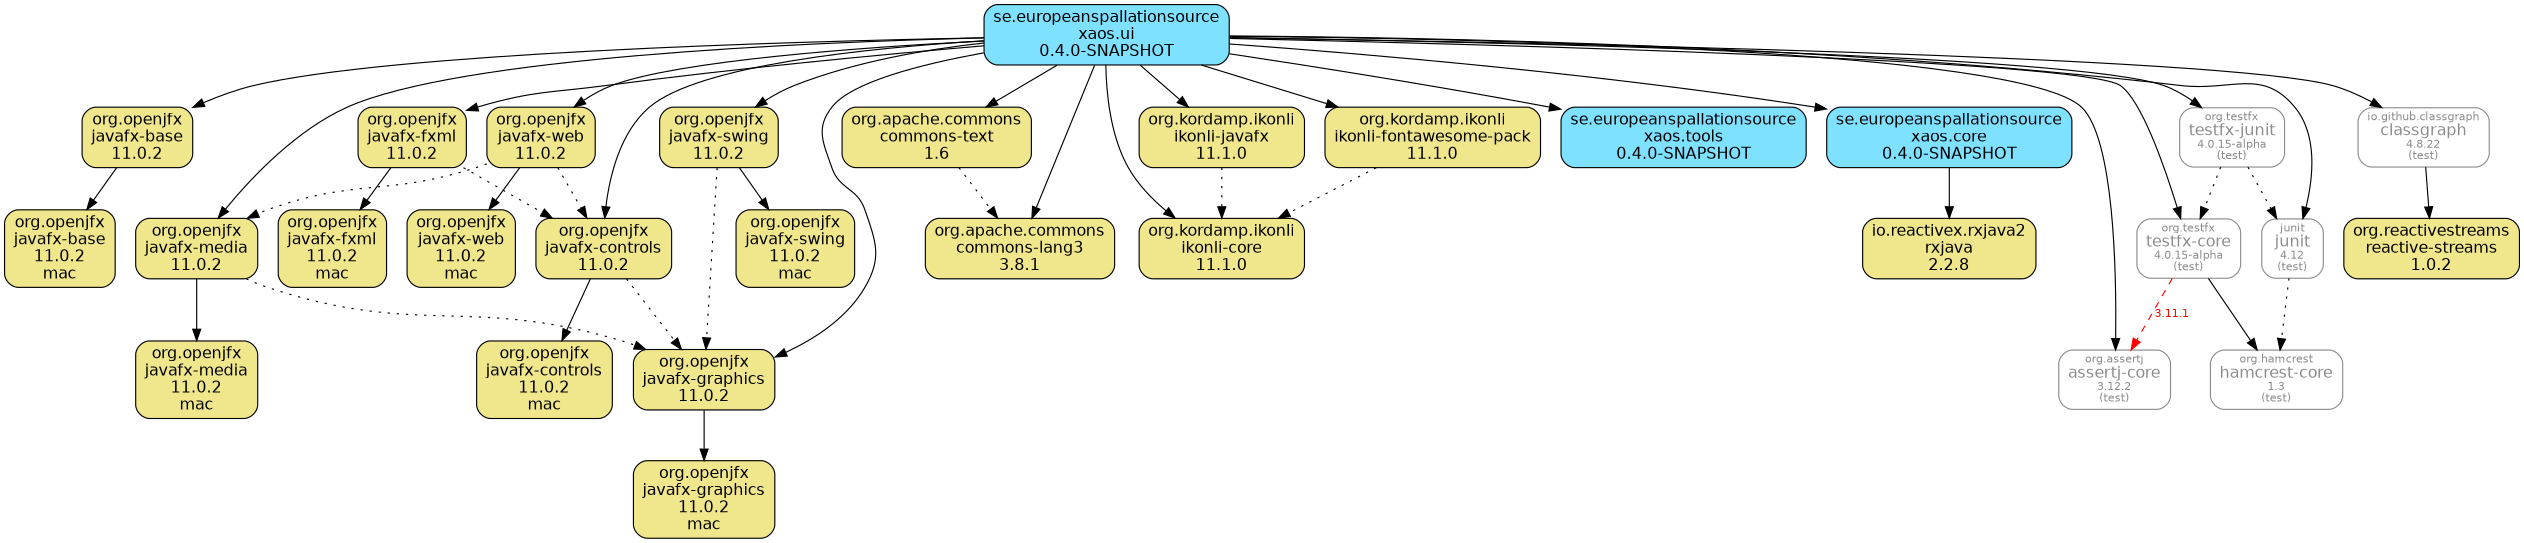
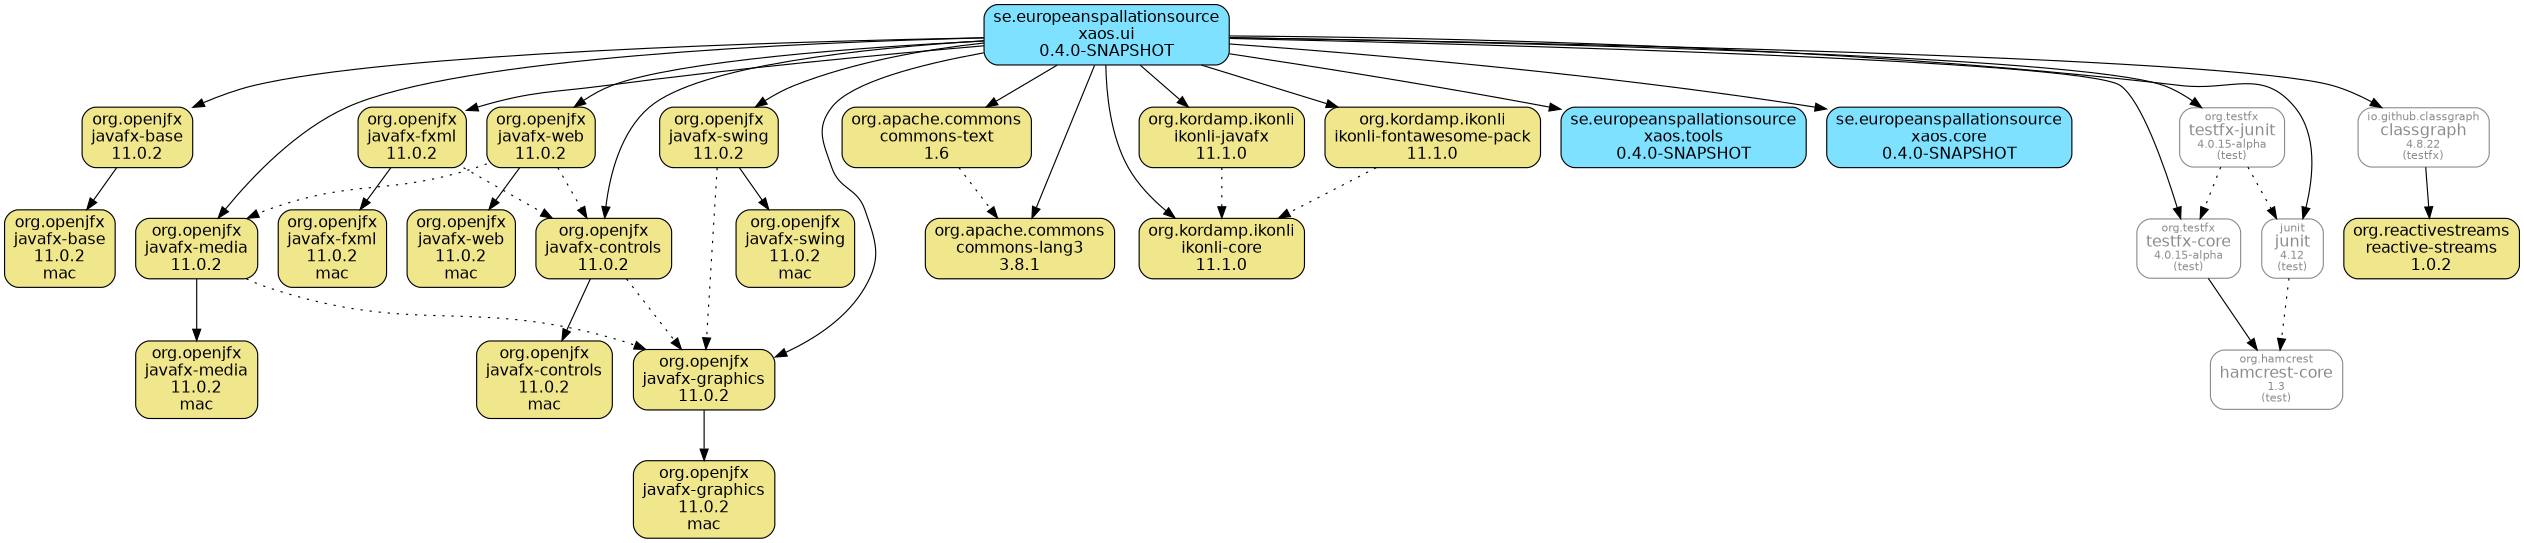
(2424, 156) -> (2424, 156)
(1949, 249) -> none
(2115, 380) -> none
